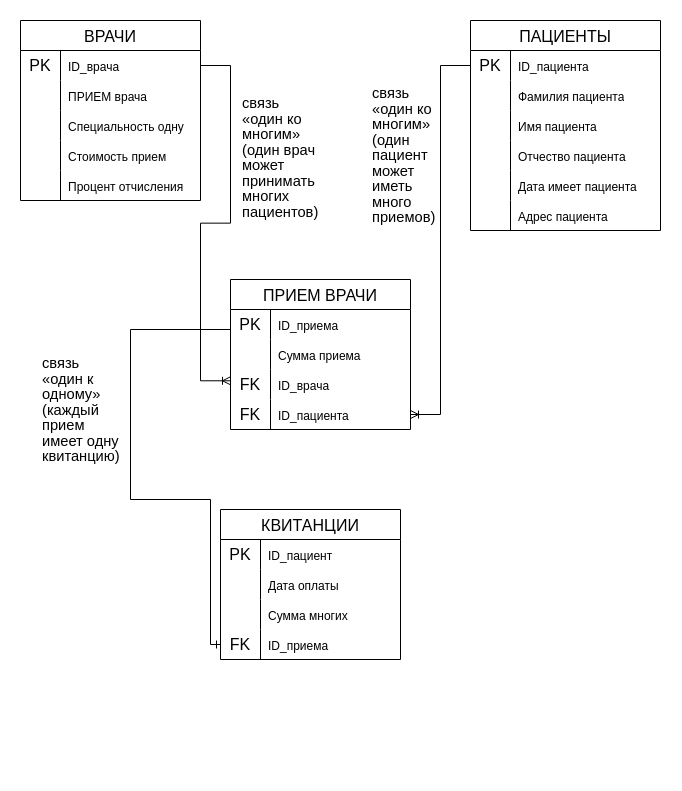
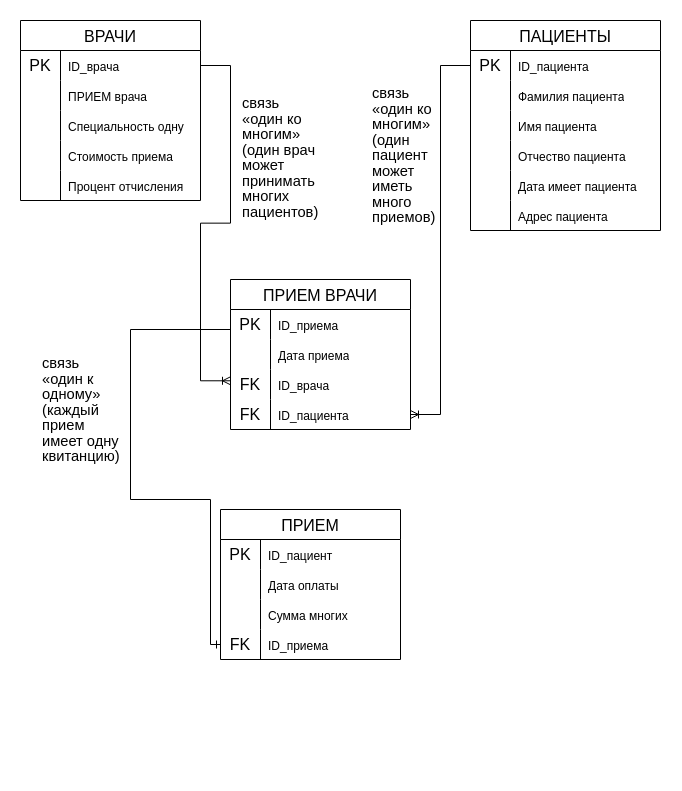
(134, 156) -> (135, 156)
(330, 355) -> (326, 355)
(310, 526) -> (310, 526)
